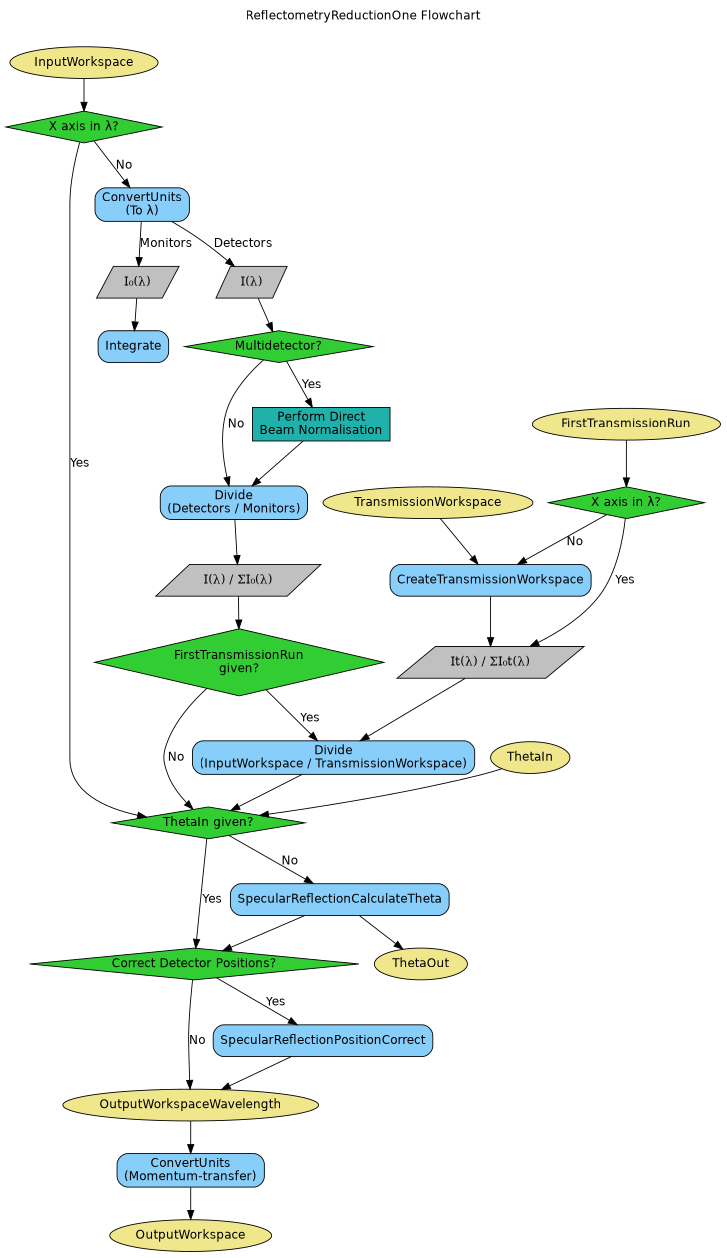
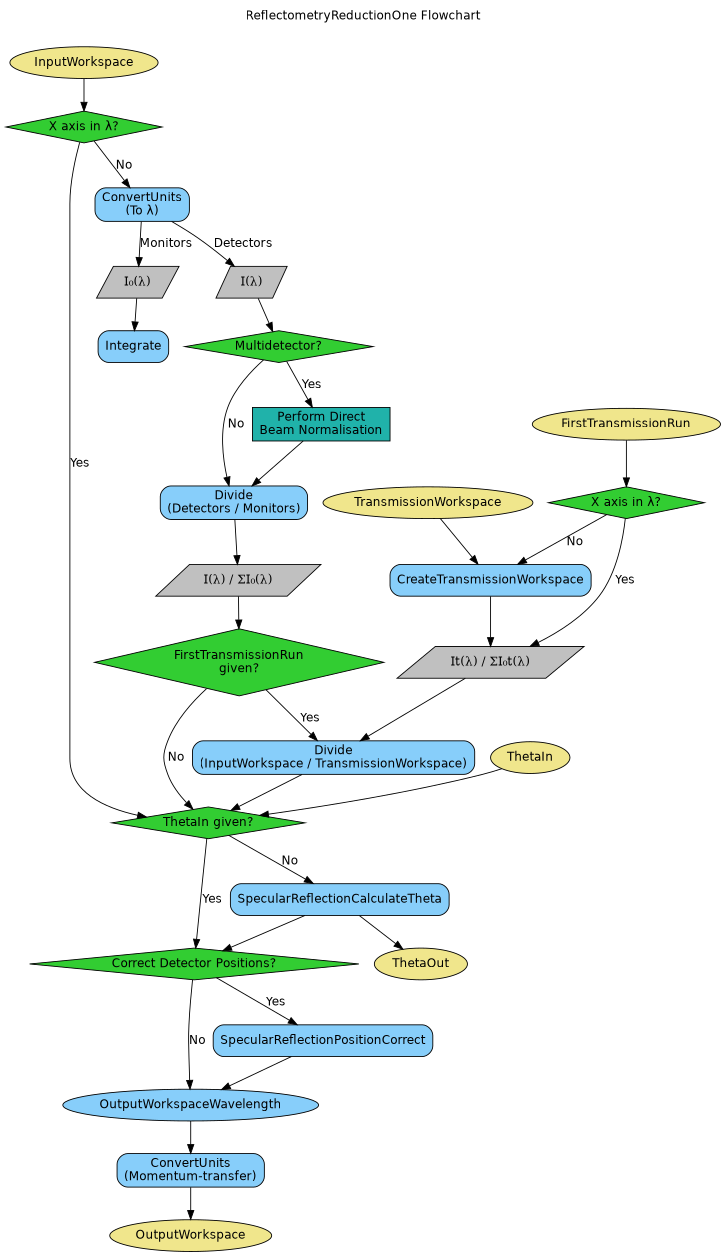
(191, 1105) -> (191, 1105)
